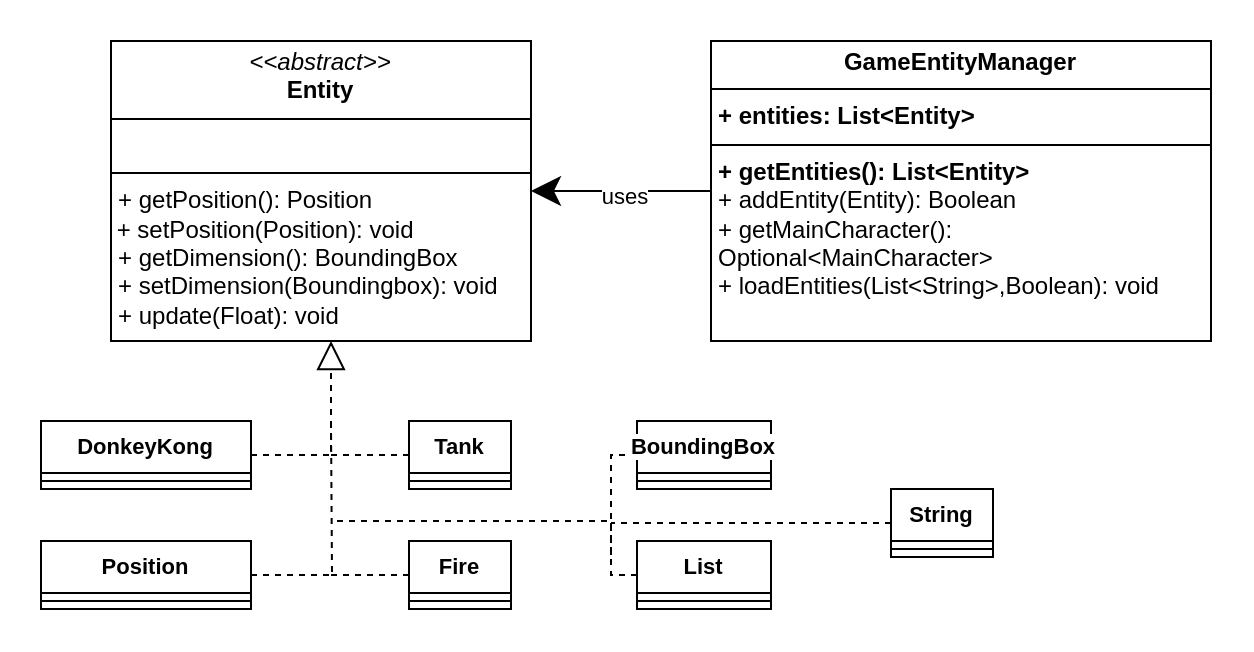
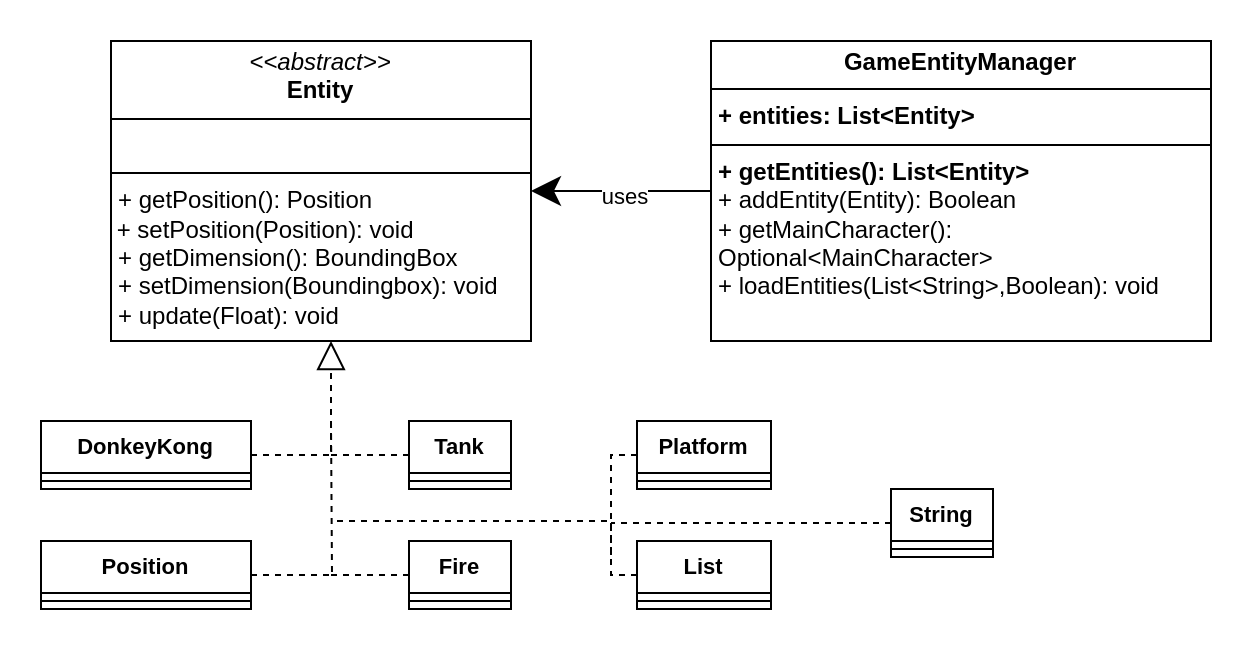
(704, 448) -> (704, 448)
